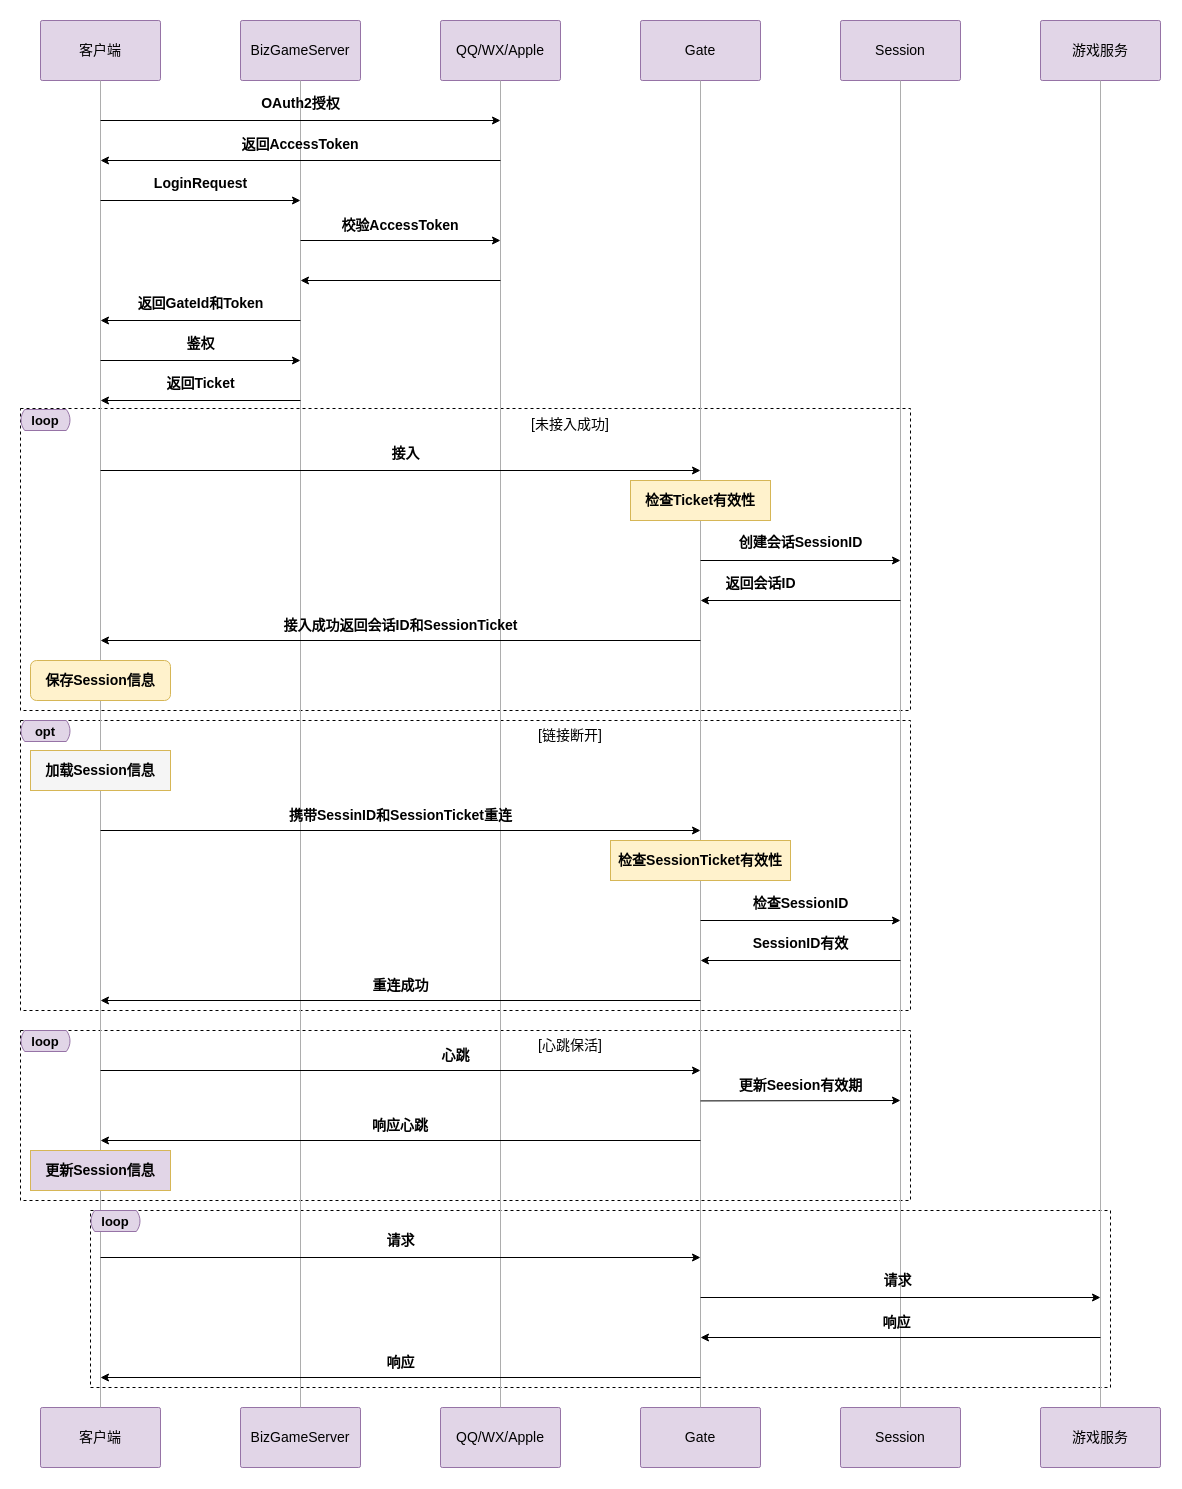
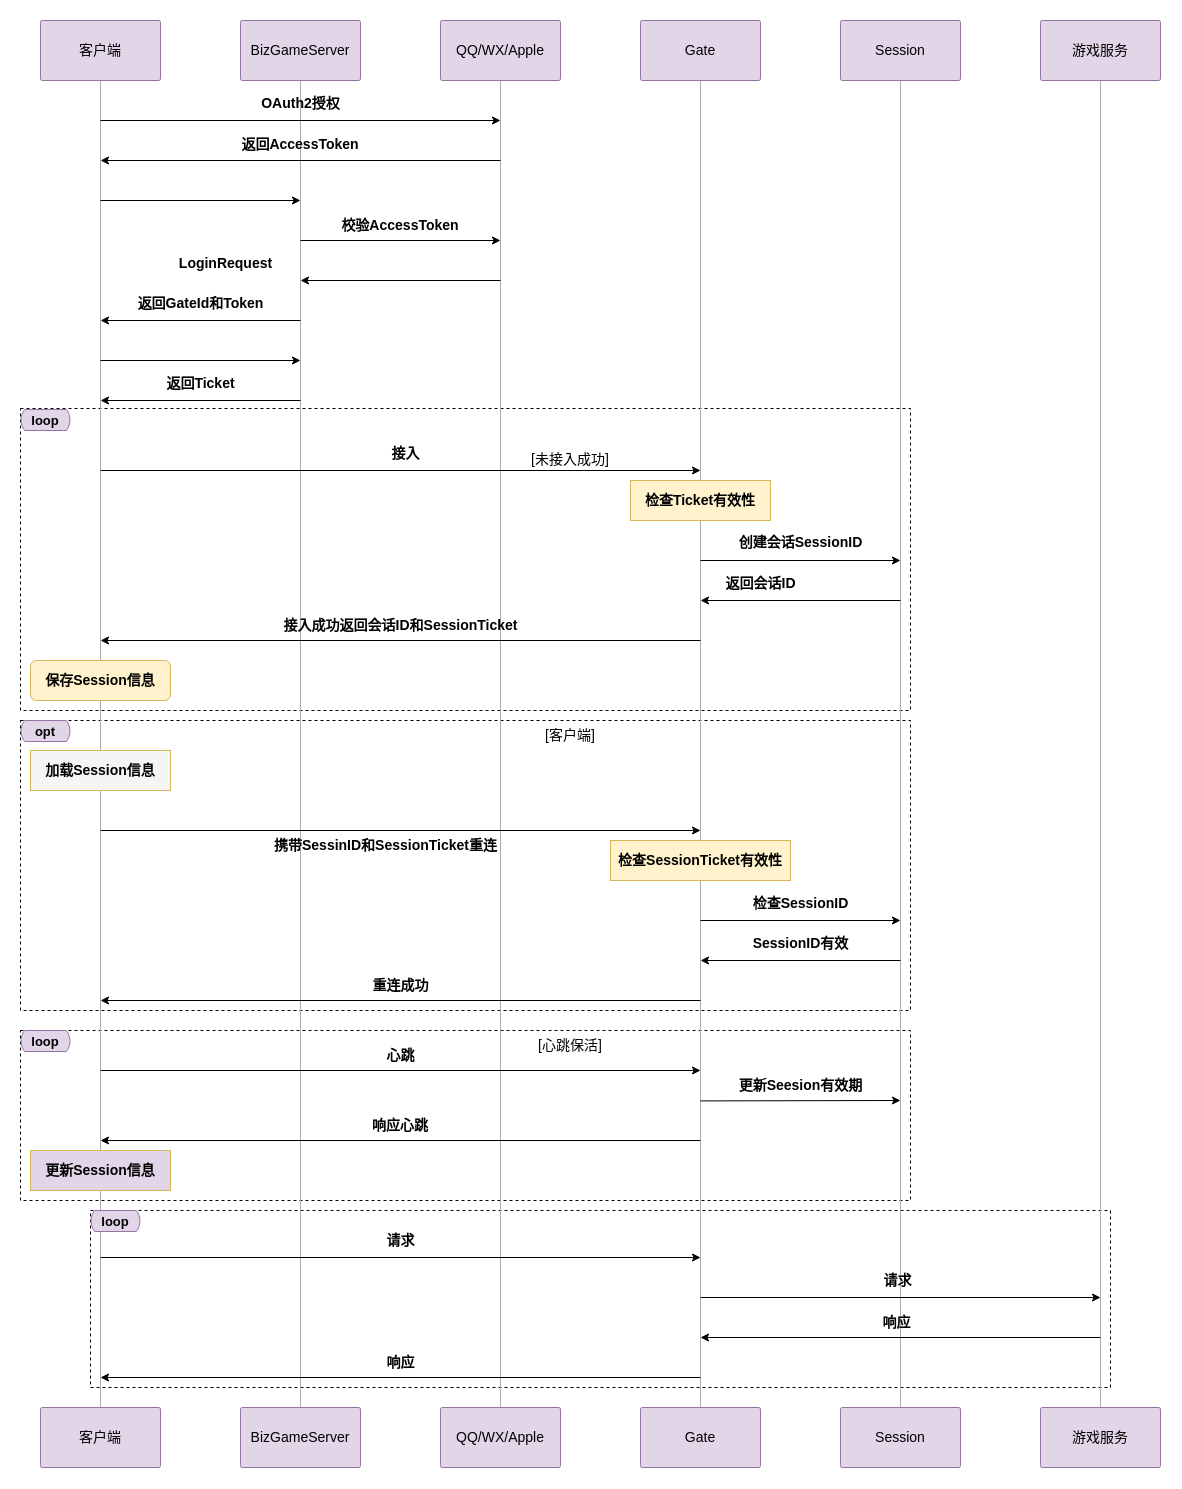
(201, 184) -> (226, 264)
(201, 344) -> none
(571, 425) -> (571, 460)
(571, 736) -> (571, 736)
(401, 816) -> (386, 846)
(456, 1056) -> (401, 1056)
